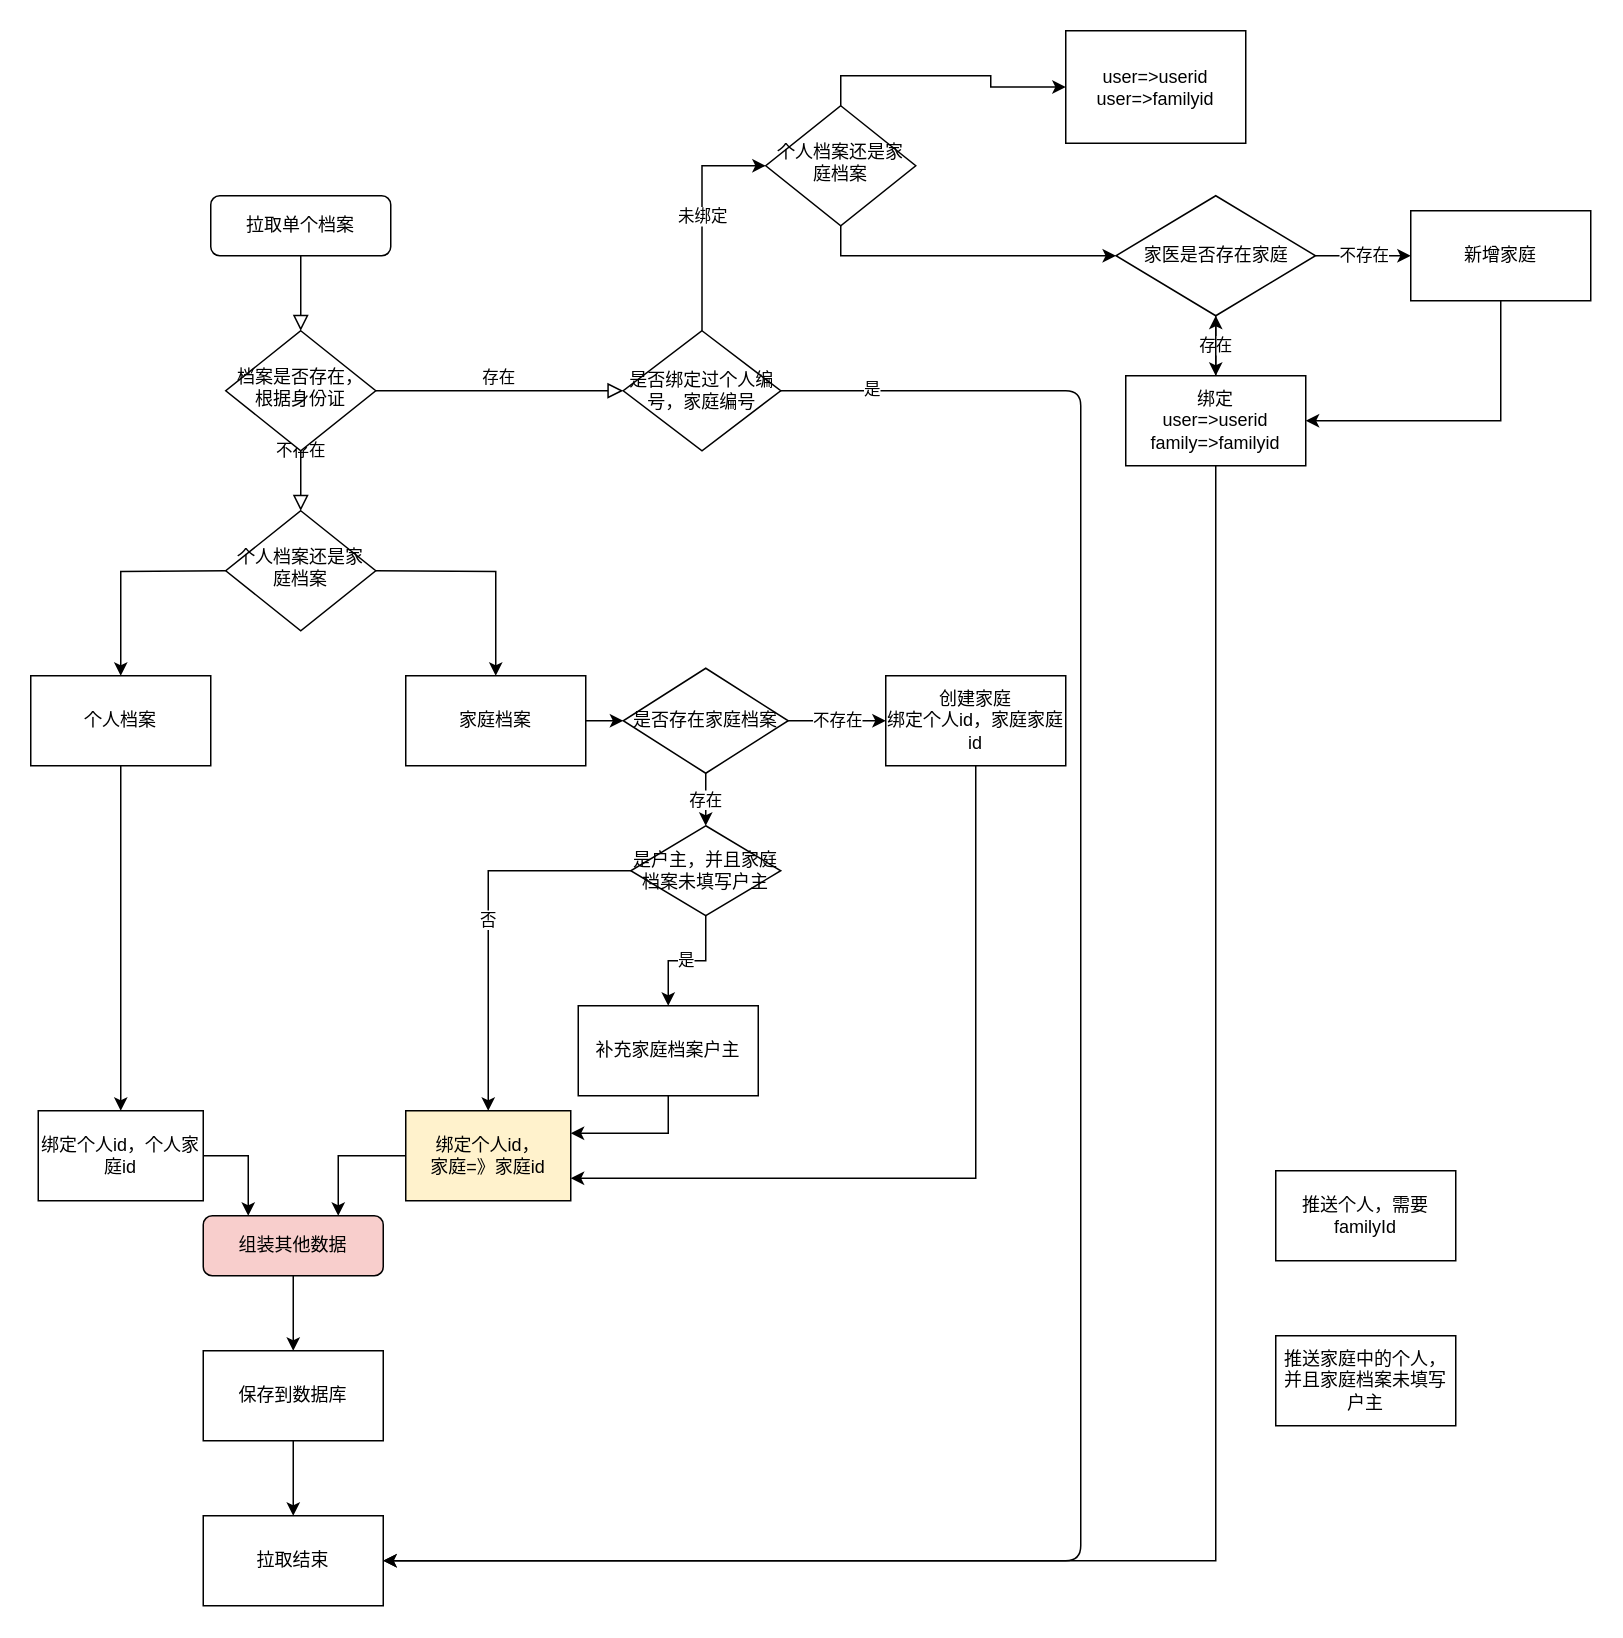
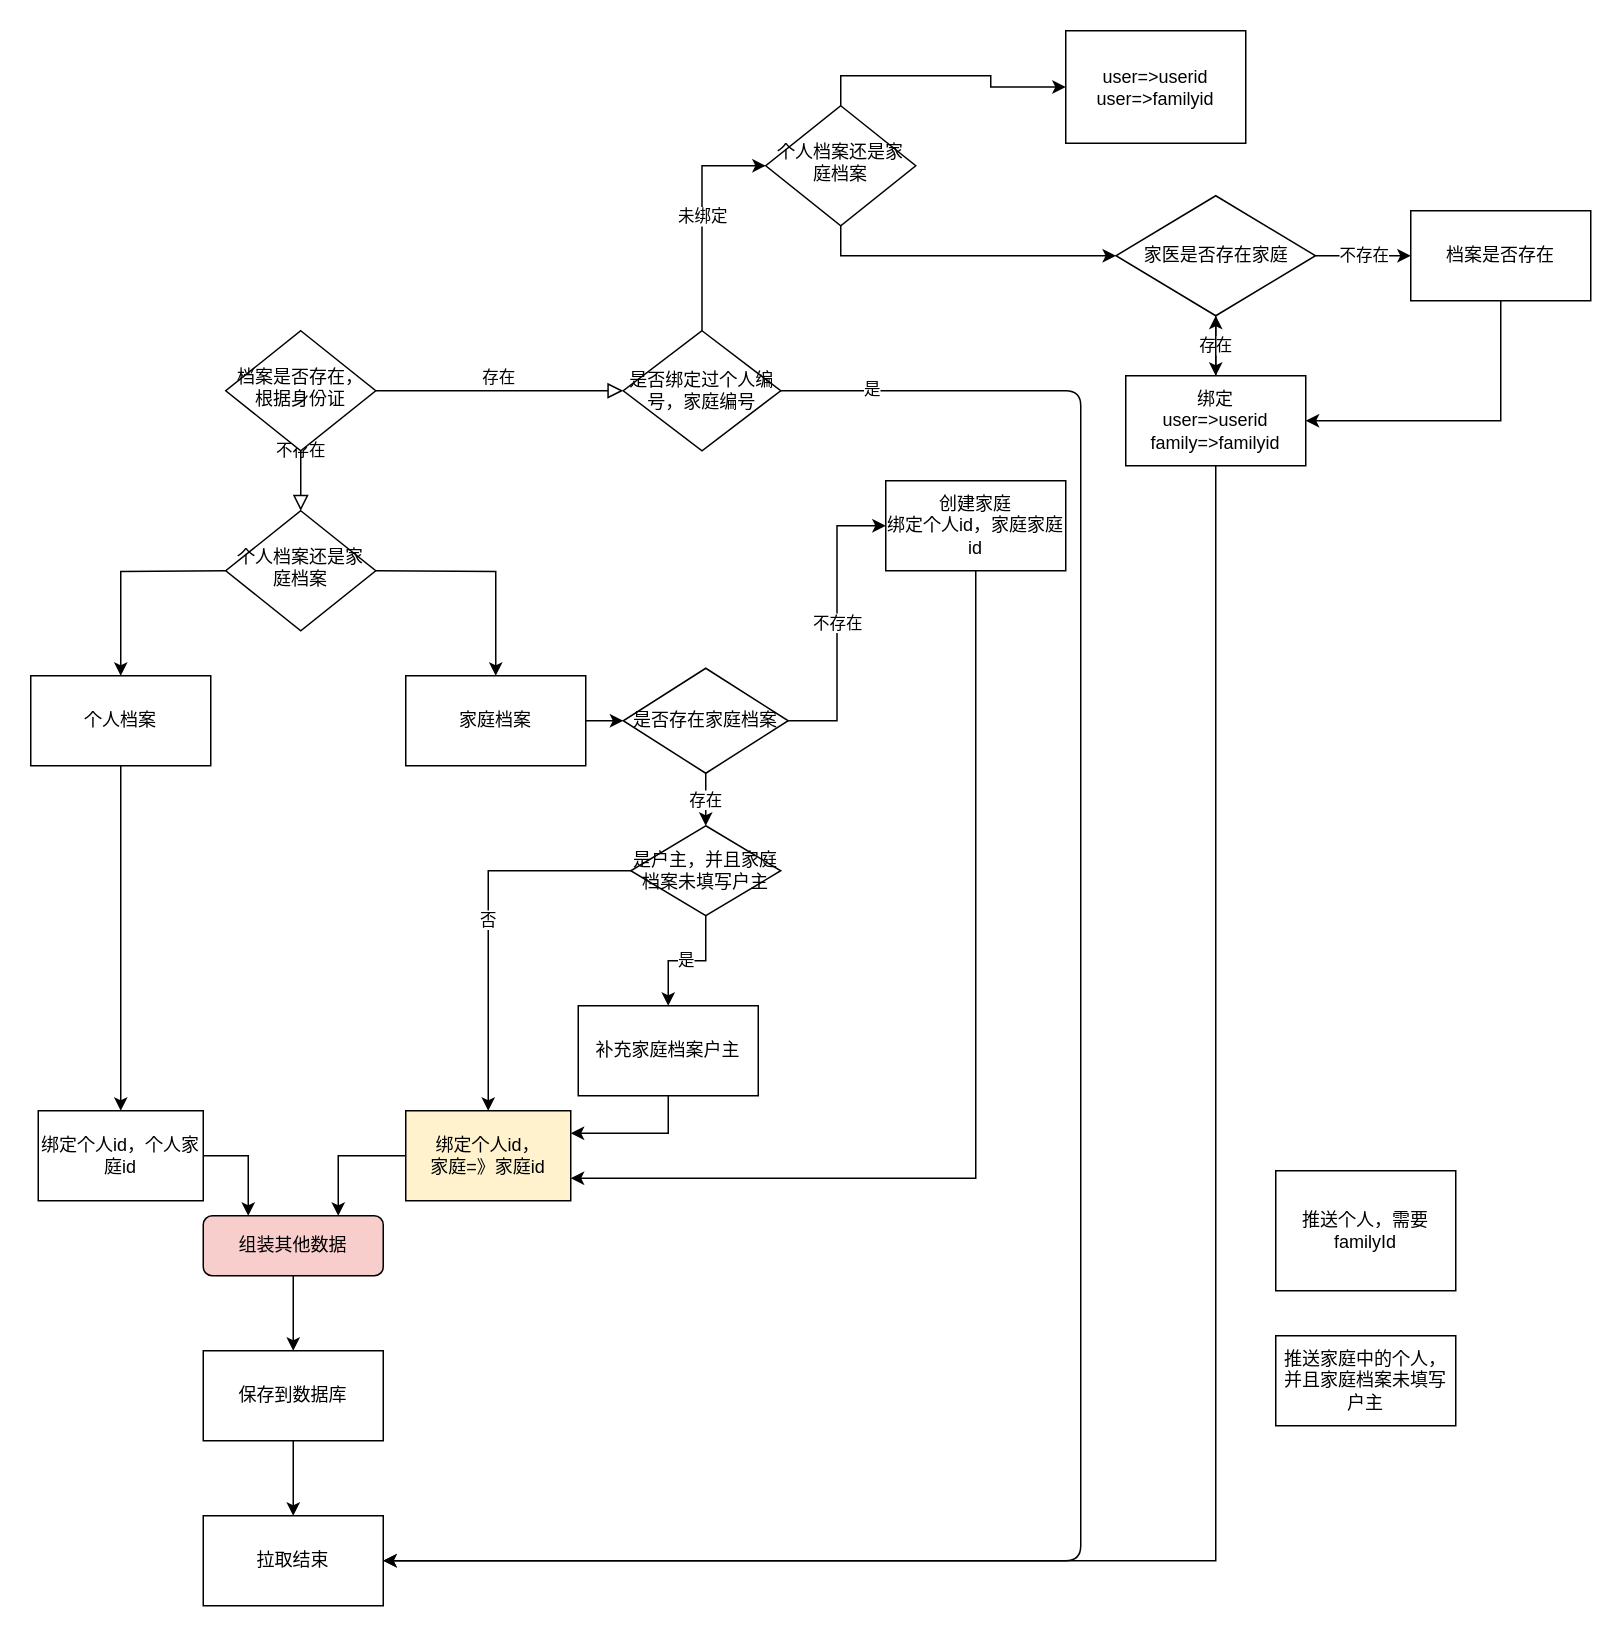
(301, 226) -> none
(1501, 256) -> (1501, 256)
(301, 285) -> none
(976, 721) -> (976, 526)
(1366, 1216) -> (1366, 1231)
